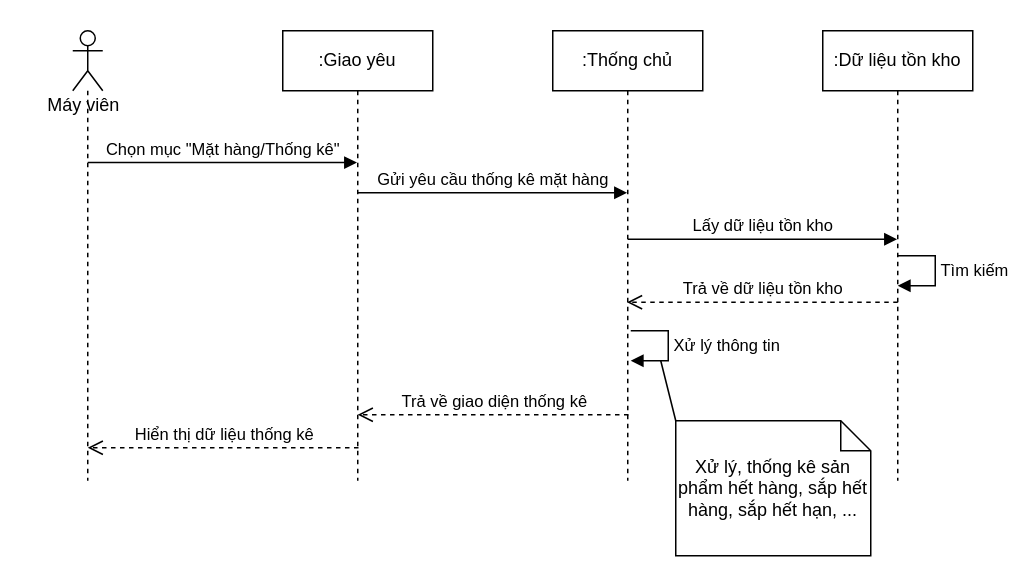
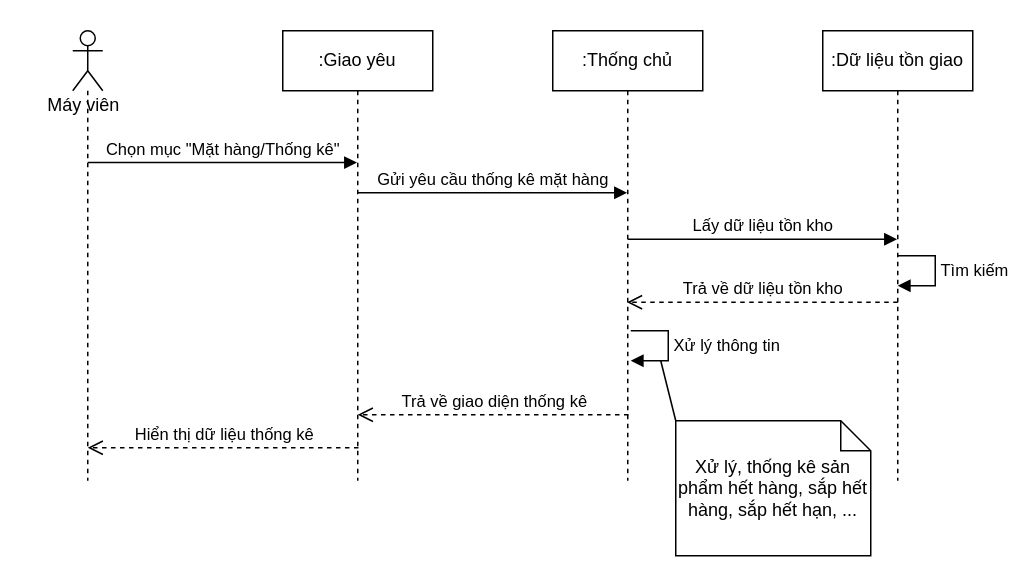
(898, 61) -> (898, 61)
